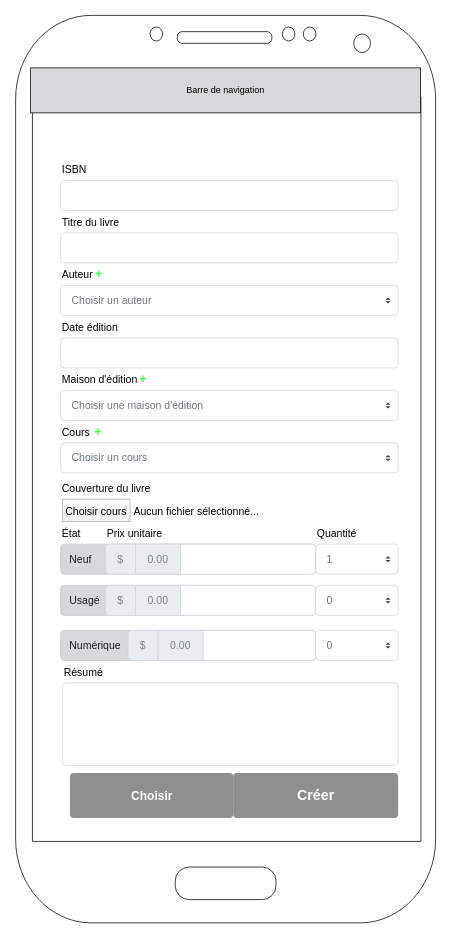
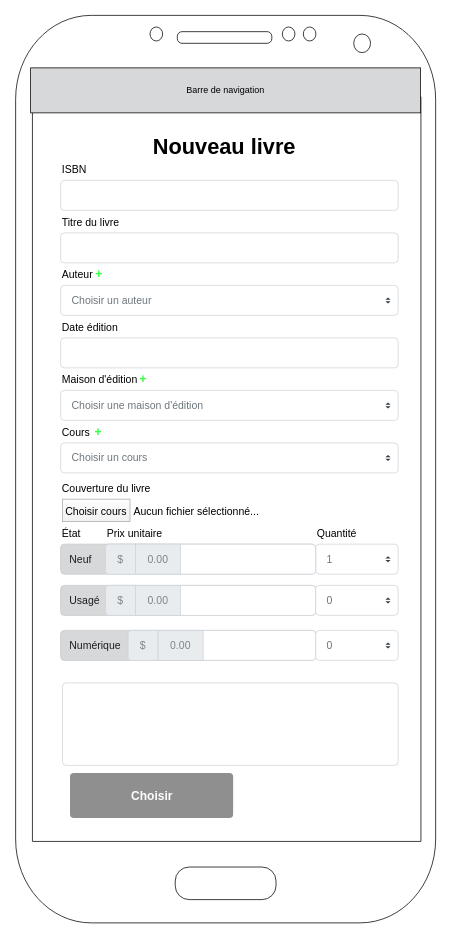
none -> (224, 147)
(100, 672) -> none
(315, 795) -> none
